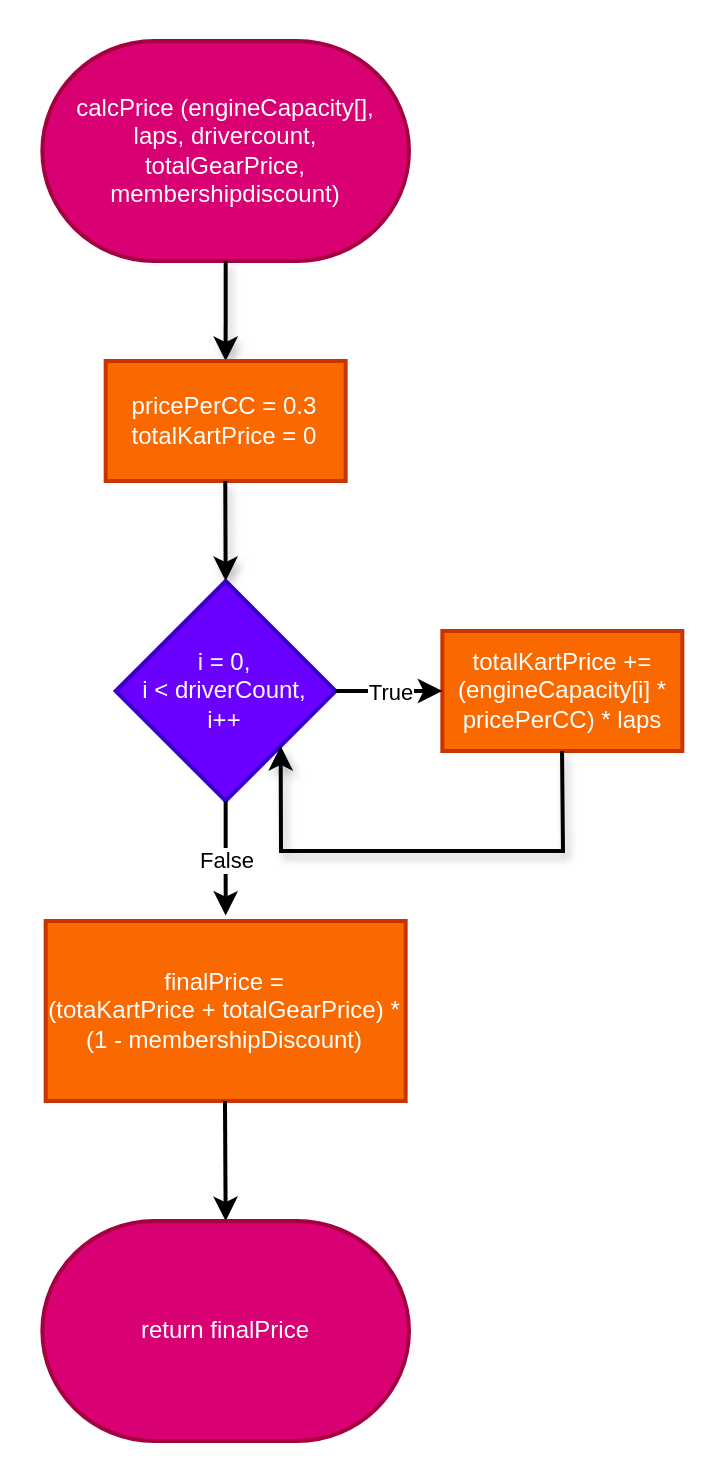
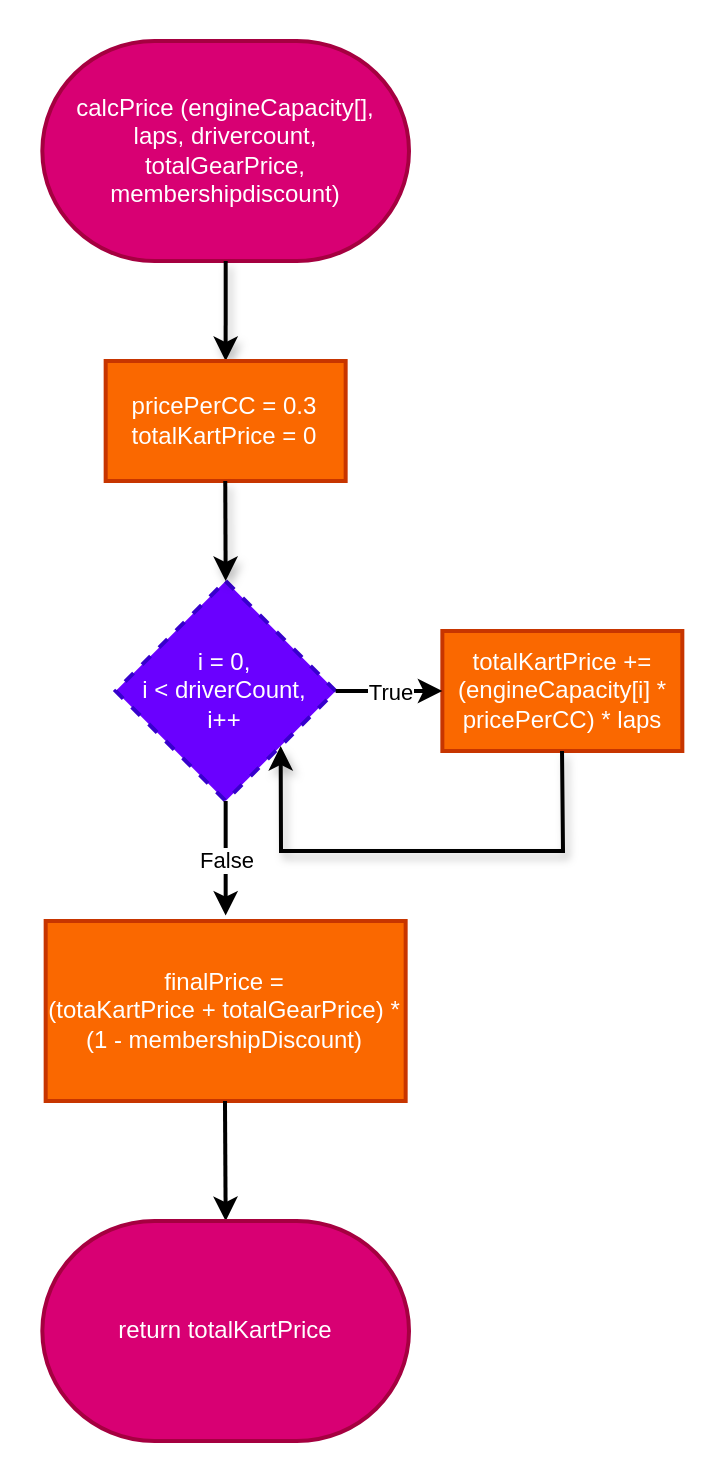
(226, 691) -> (226, 691)
(226, 1331) -> (226, 1331)
